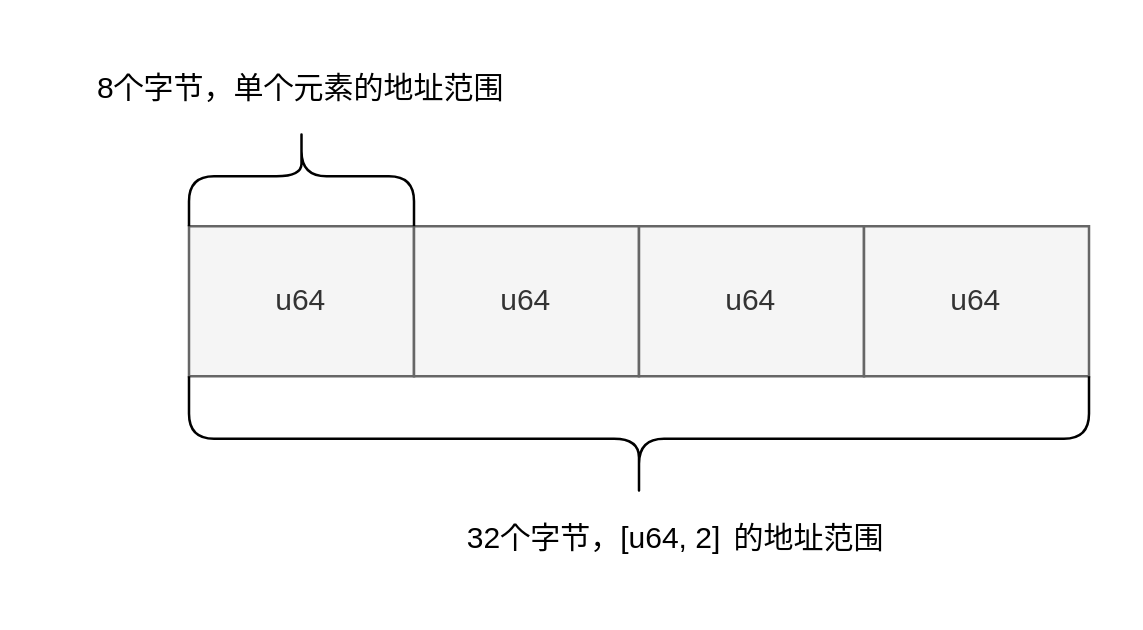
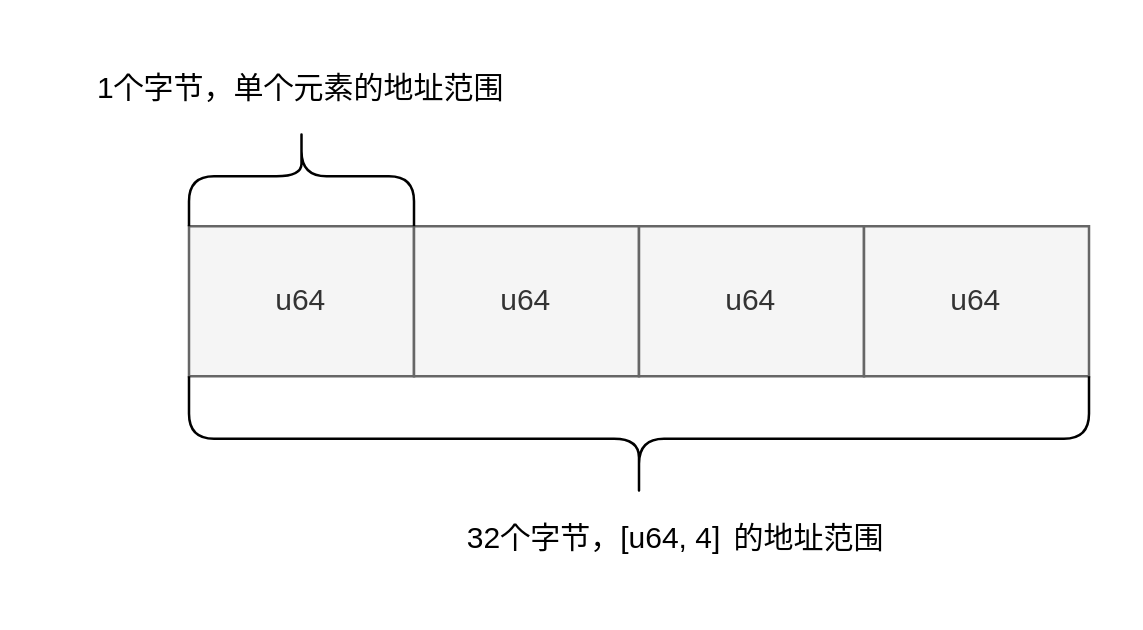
(301, 89) -> (301, 89)
(676, 539) -> (676, 539)
